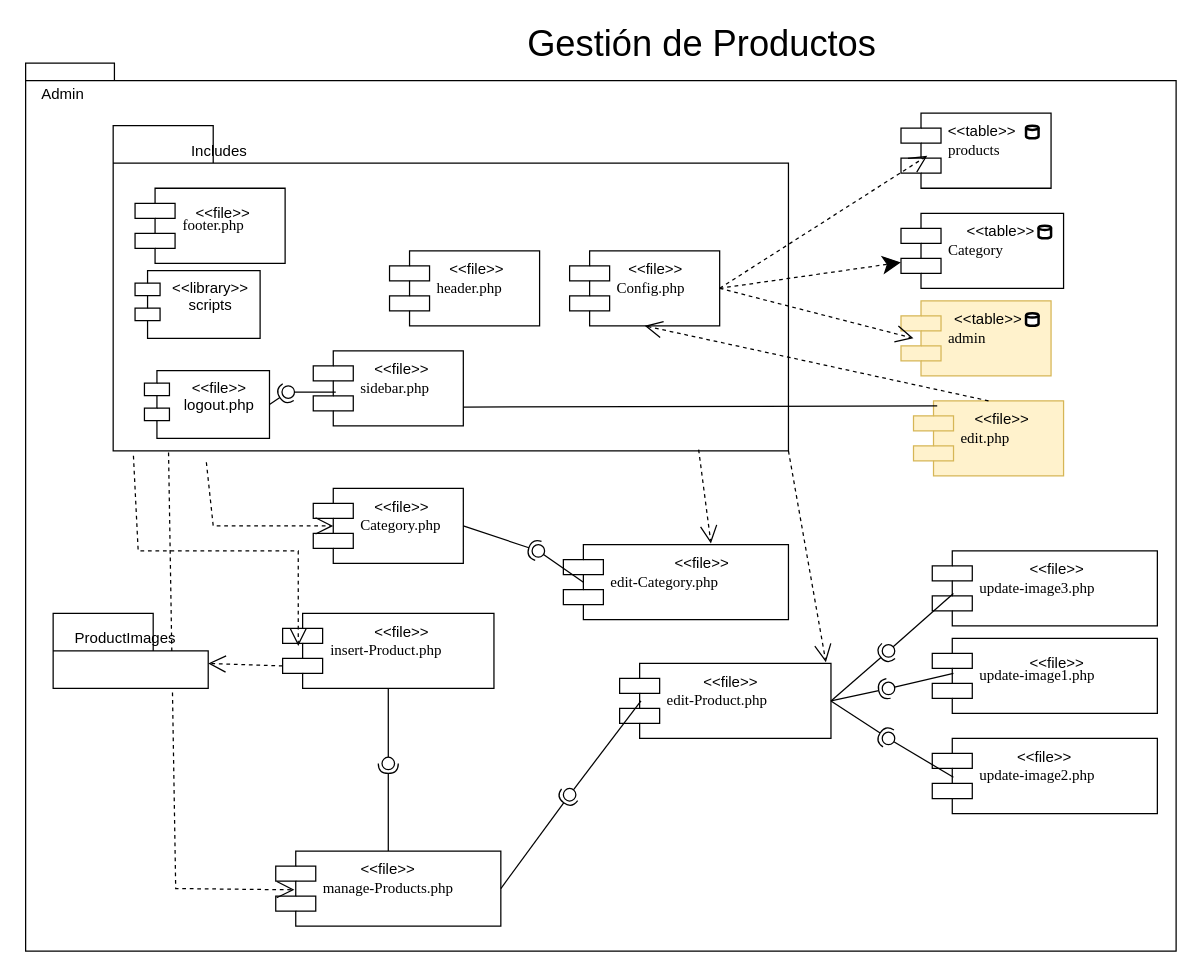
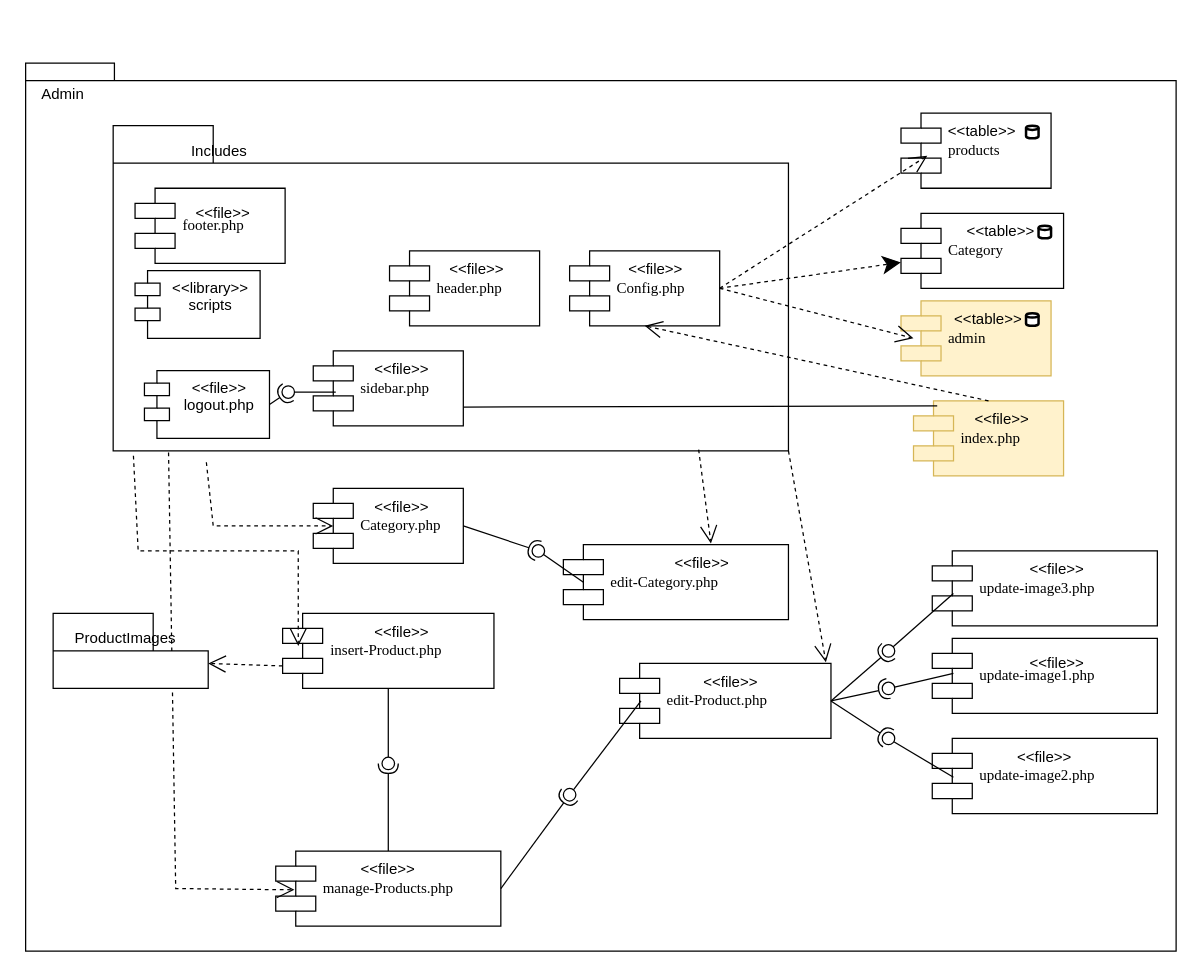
(702, 44) -> none
(990, 438) -> (995, 438)
